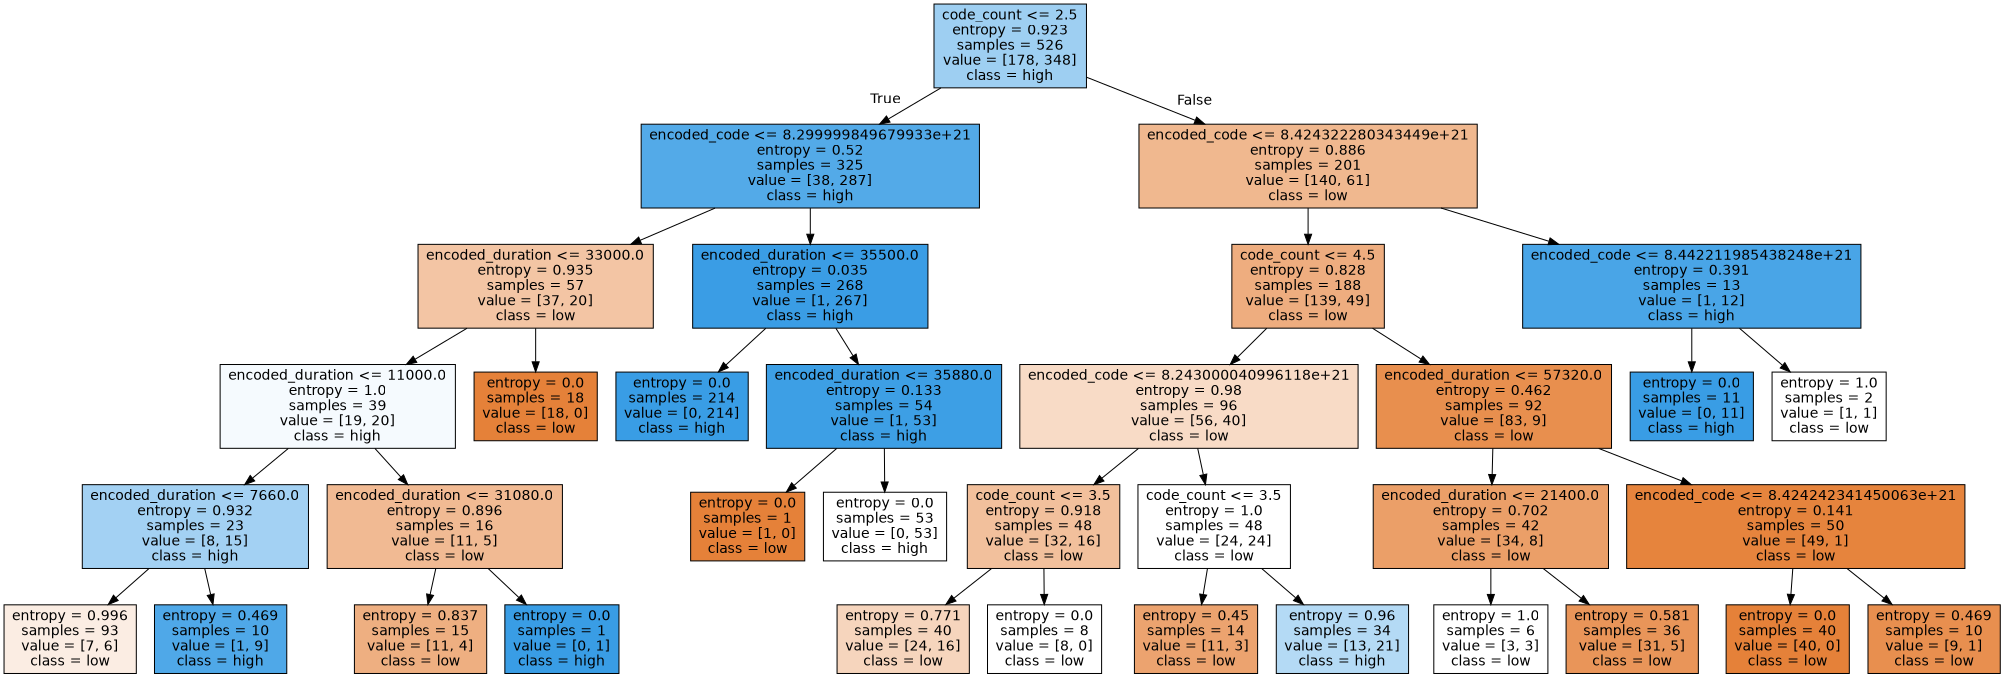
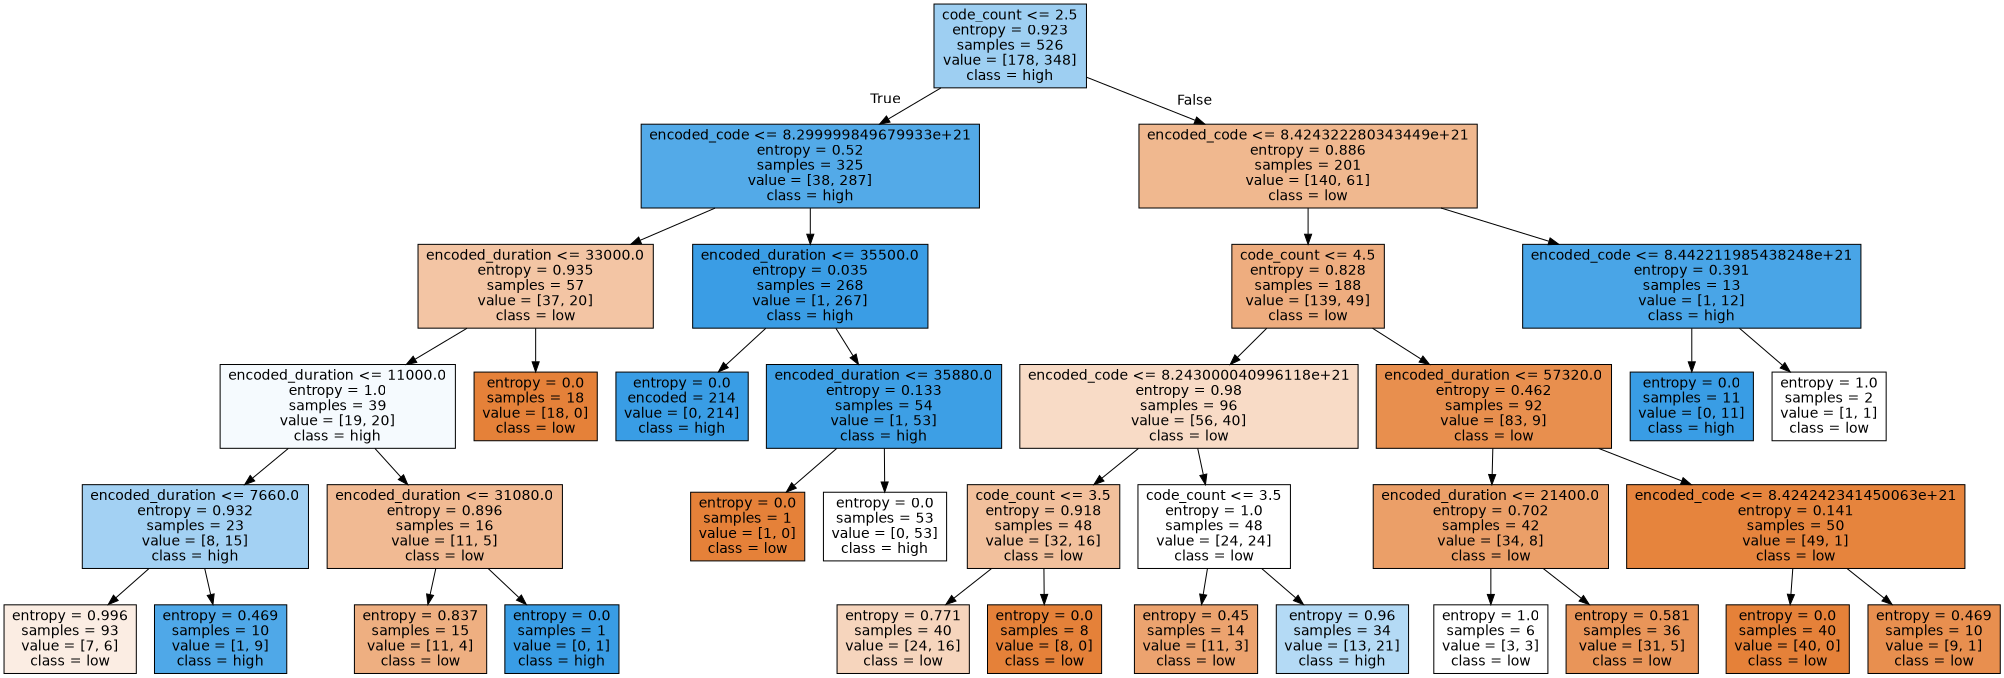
(682, 406) -> (682, 406)
(1045, 639) -> (1045, 639)
